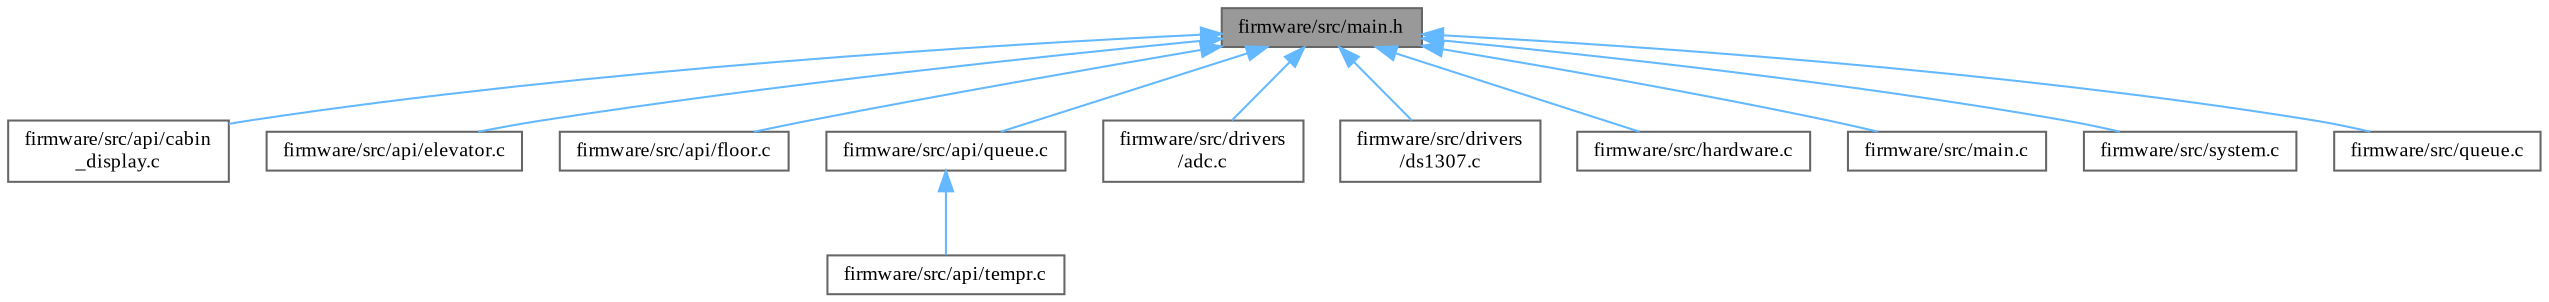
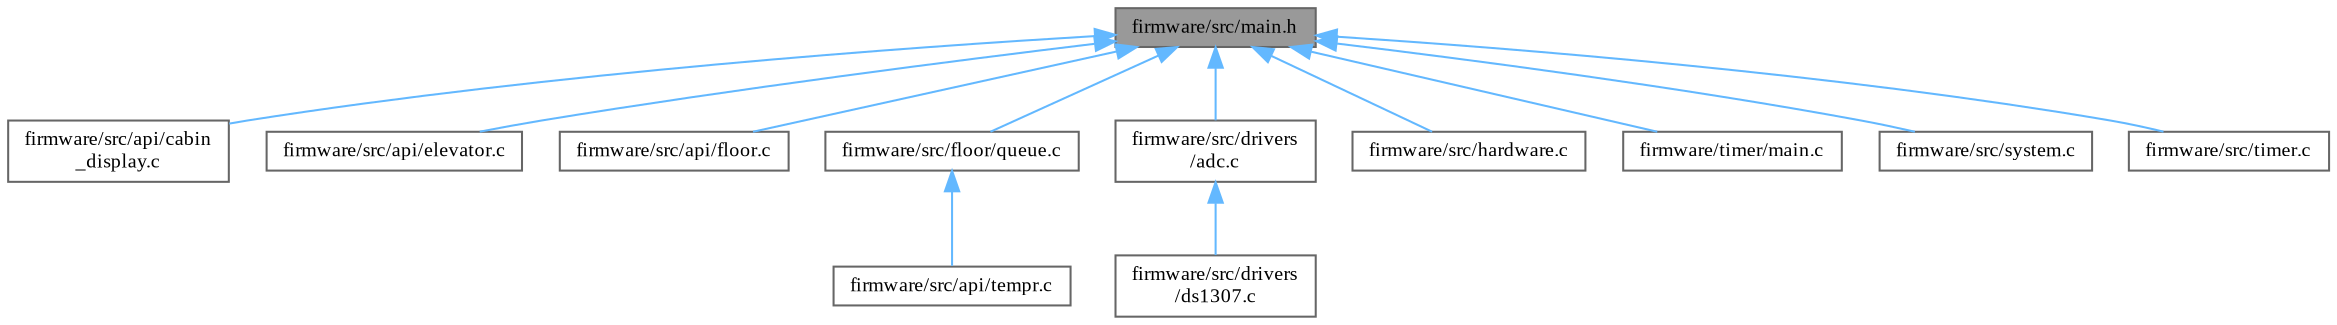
(1383, 91) -> (1216, 229)
(946, 151) -> (952, 151)
(1947, 151) -> (1733, 151)
(2437, 151) -> (2229, 151)
